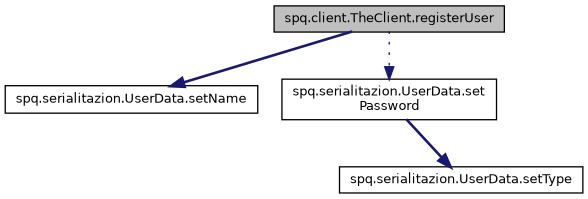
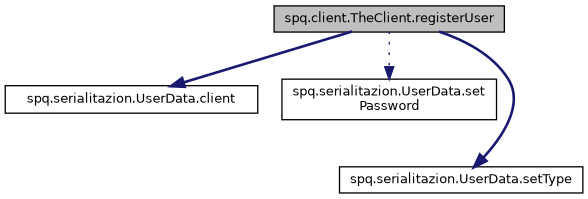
(131, 99) -> (131, 99)
(424, 138) -> (509, 80)
